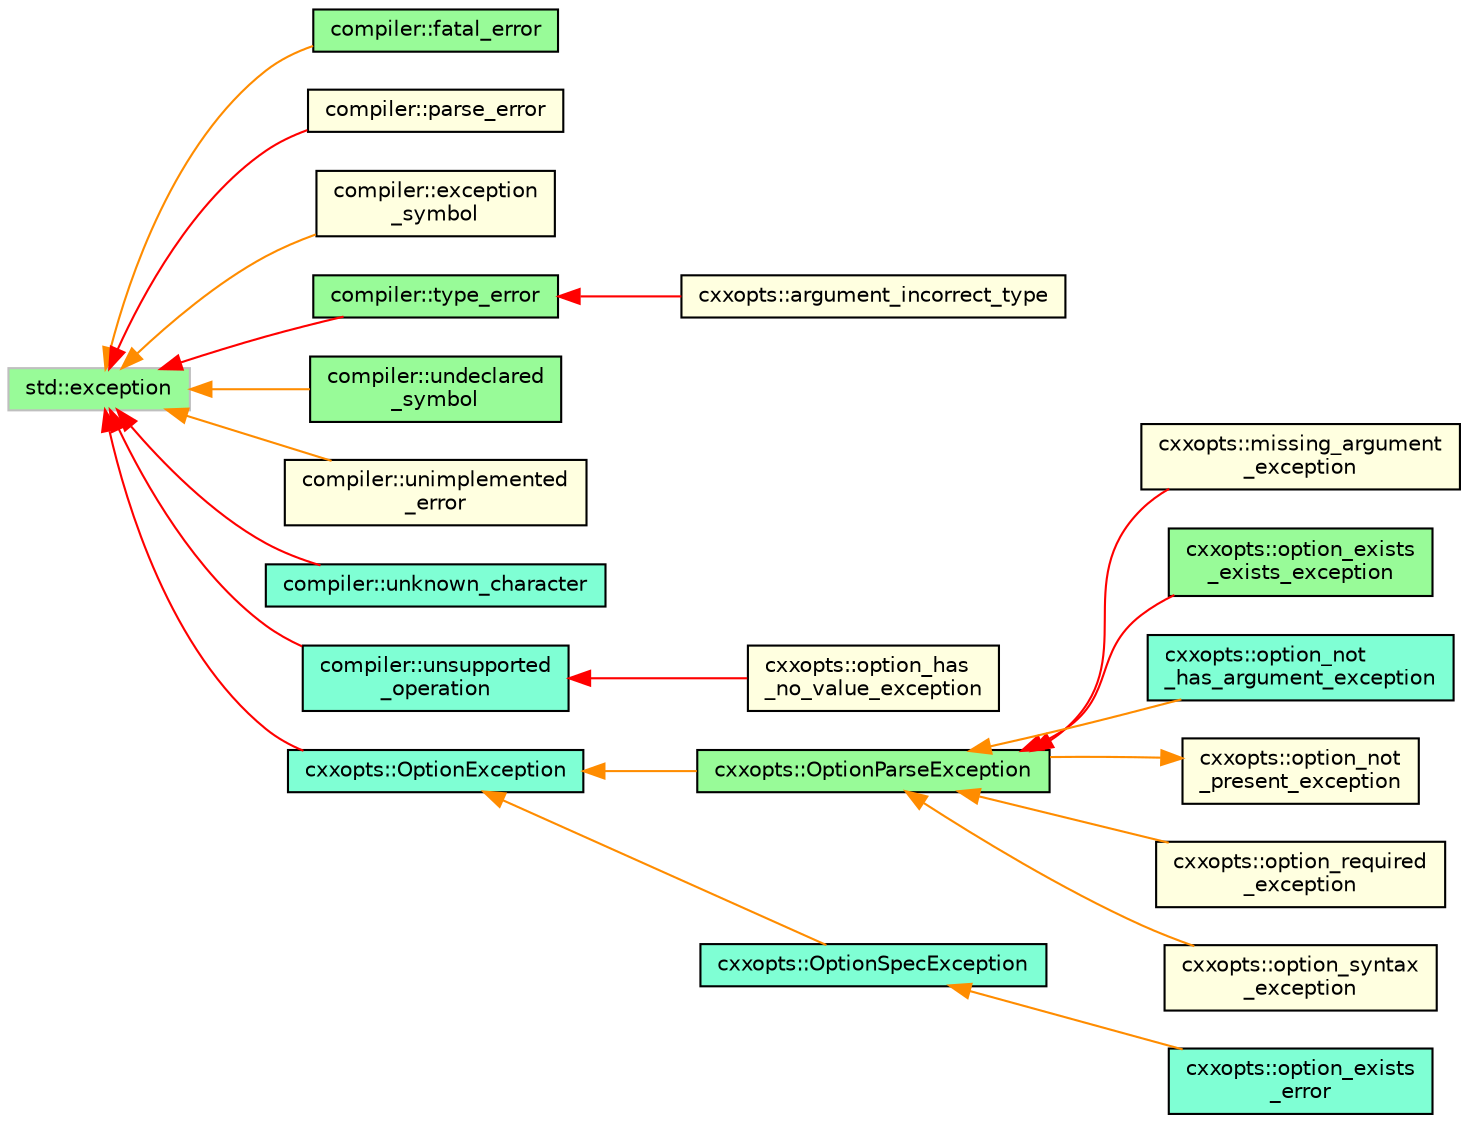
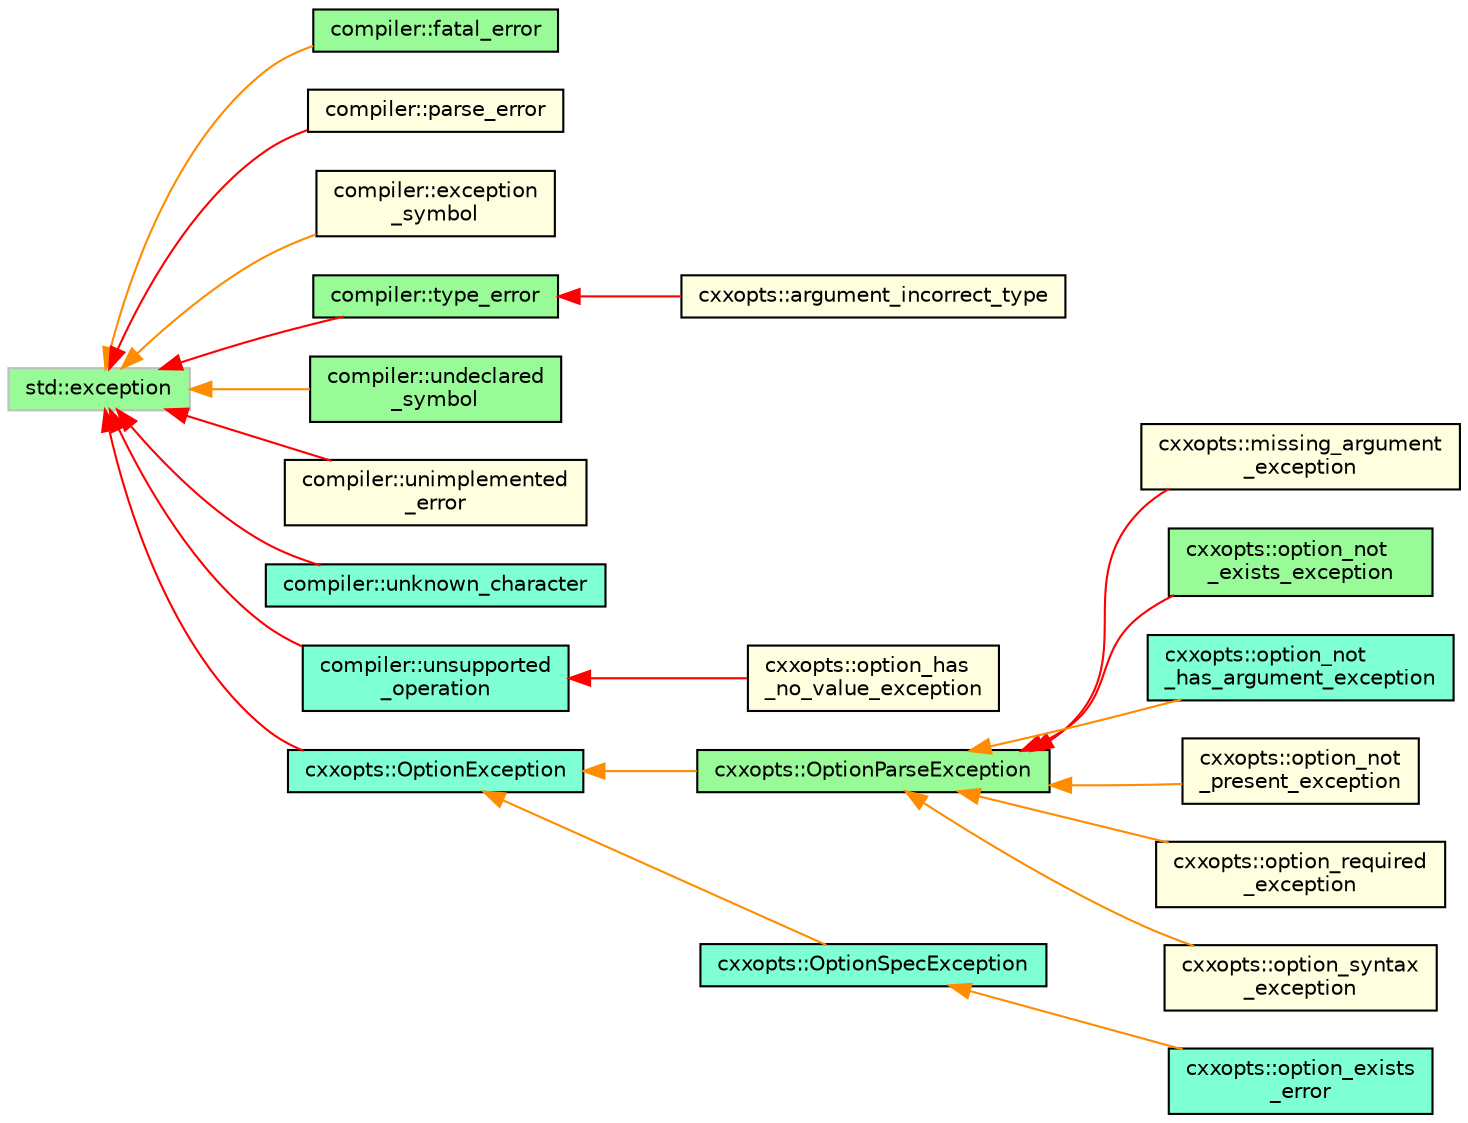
(259, 438) -> (259, 438)
(1301, 562) -> (1301, 562)
(1105, 757) -> (1127, 785)
